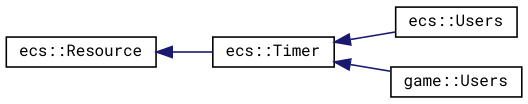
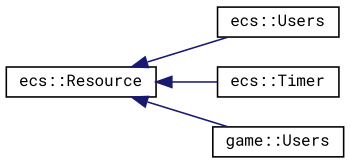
(373, 36) -> (188, 50)
(370, 68) -> (188, 114)
